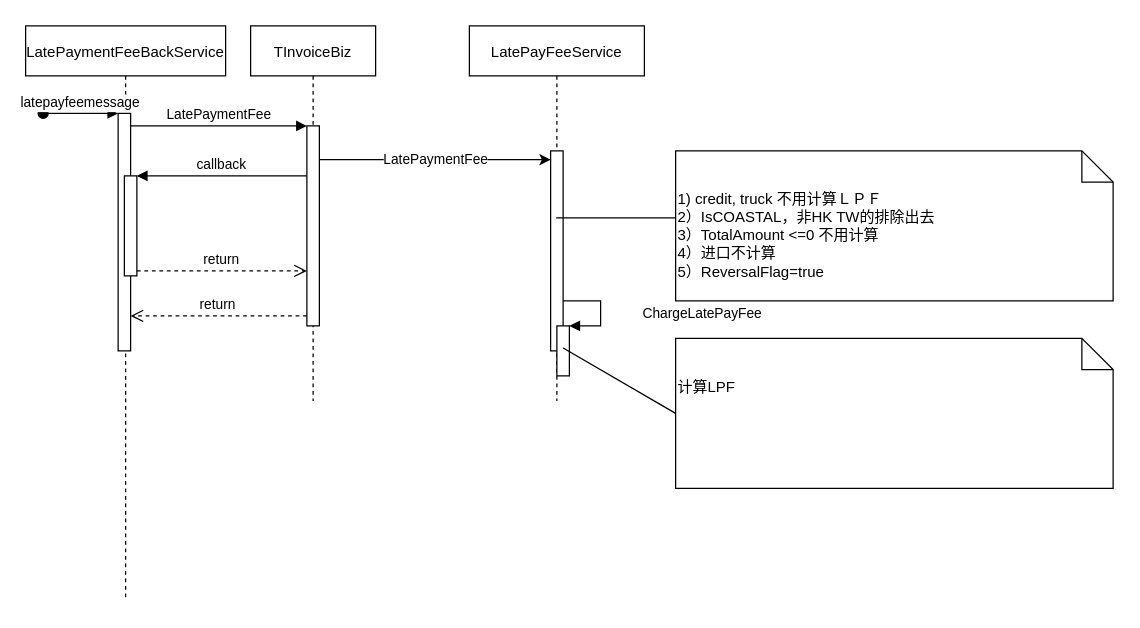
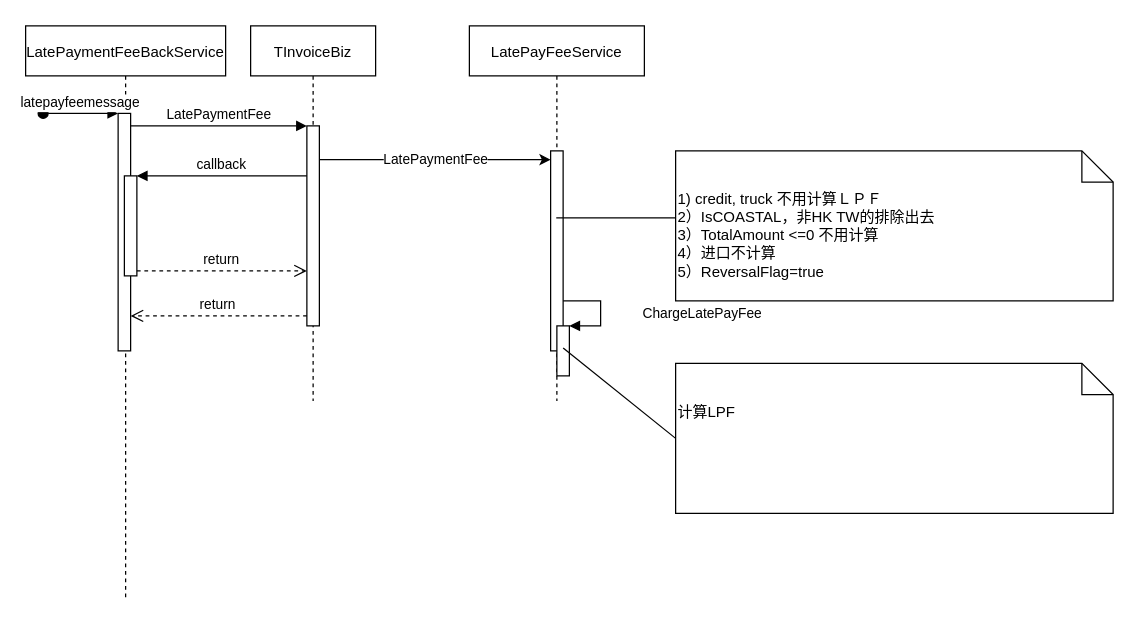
(894, 413) -> (894, 438)
